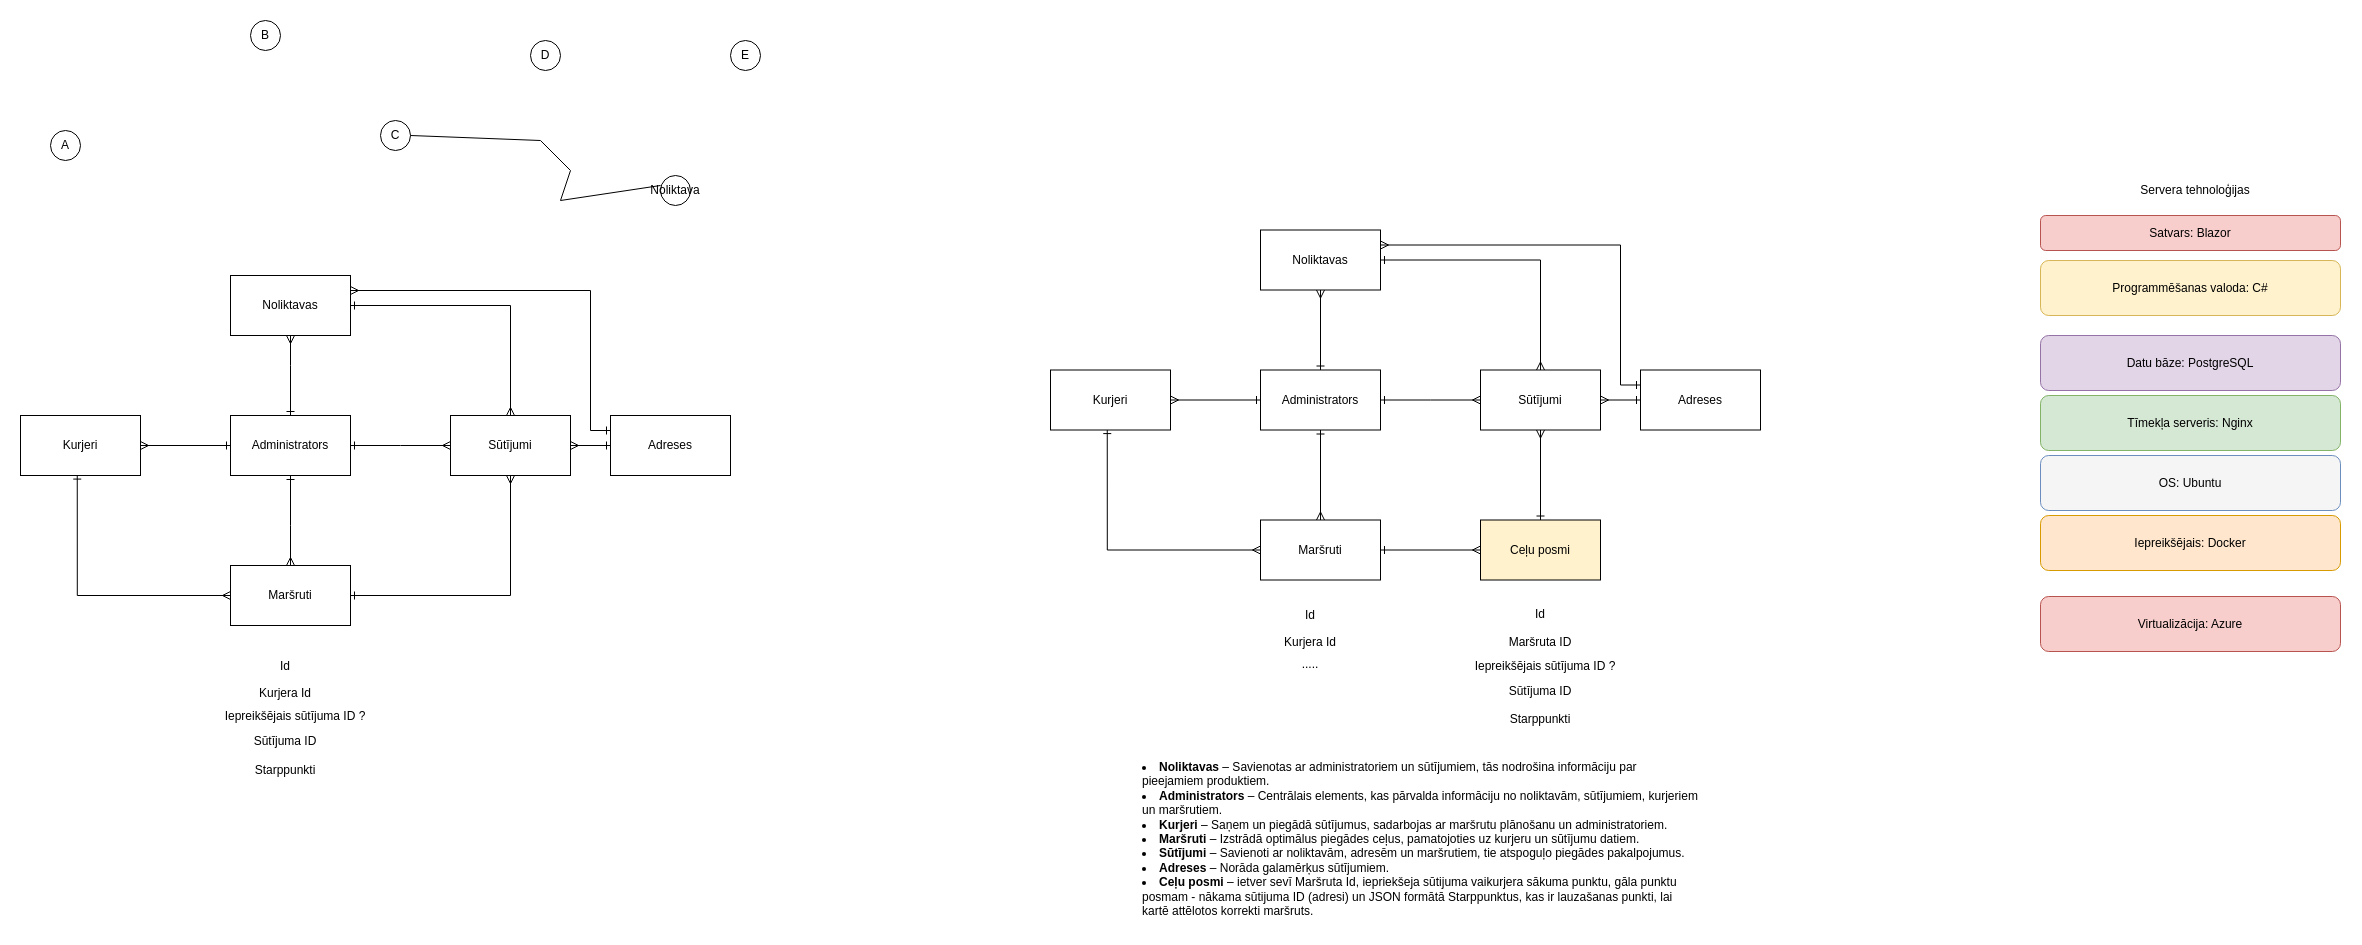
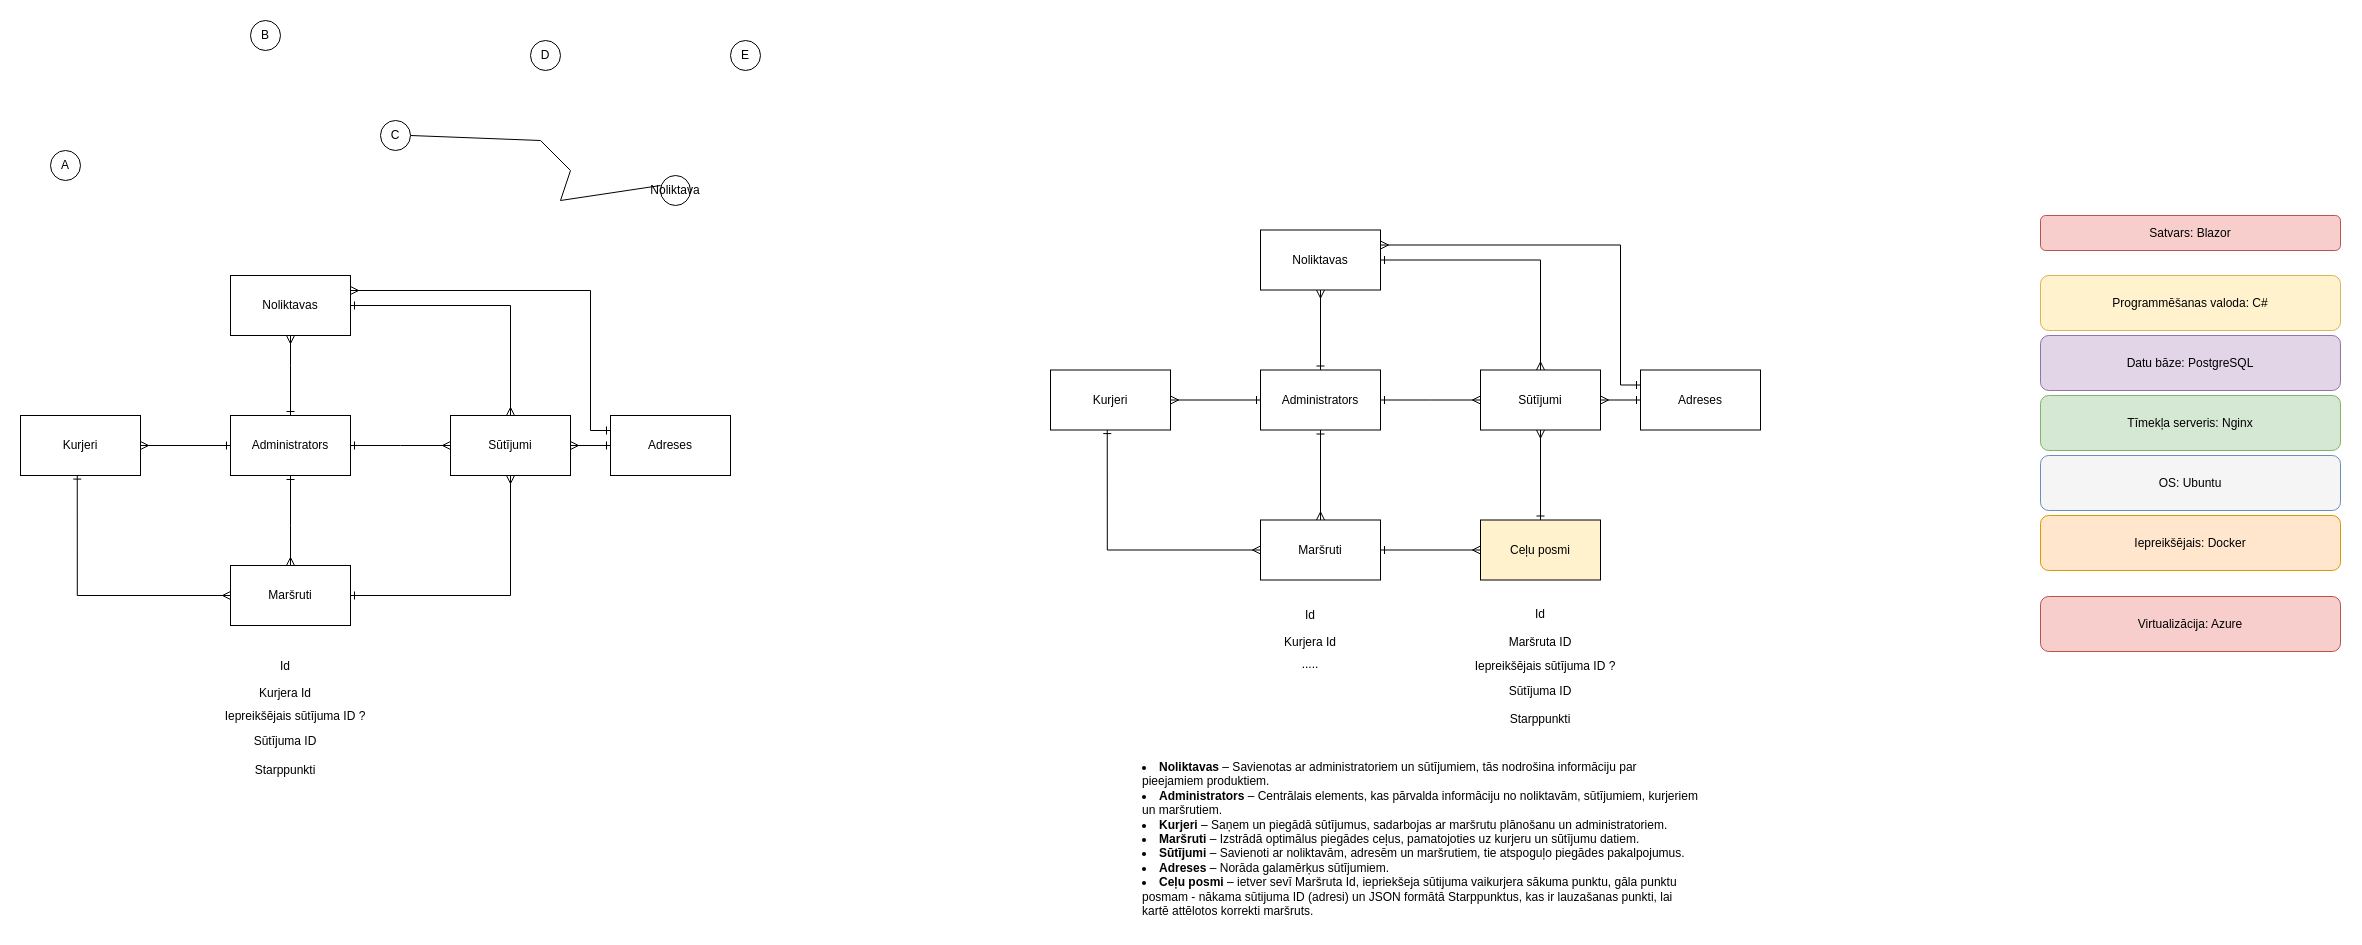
(66, 146) -> (66, 166)
(2196, 191) -> none
(2191, 288) -> (2191, 303)
